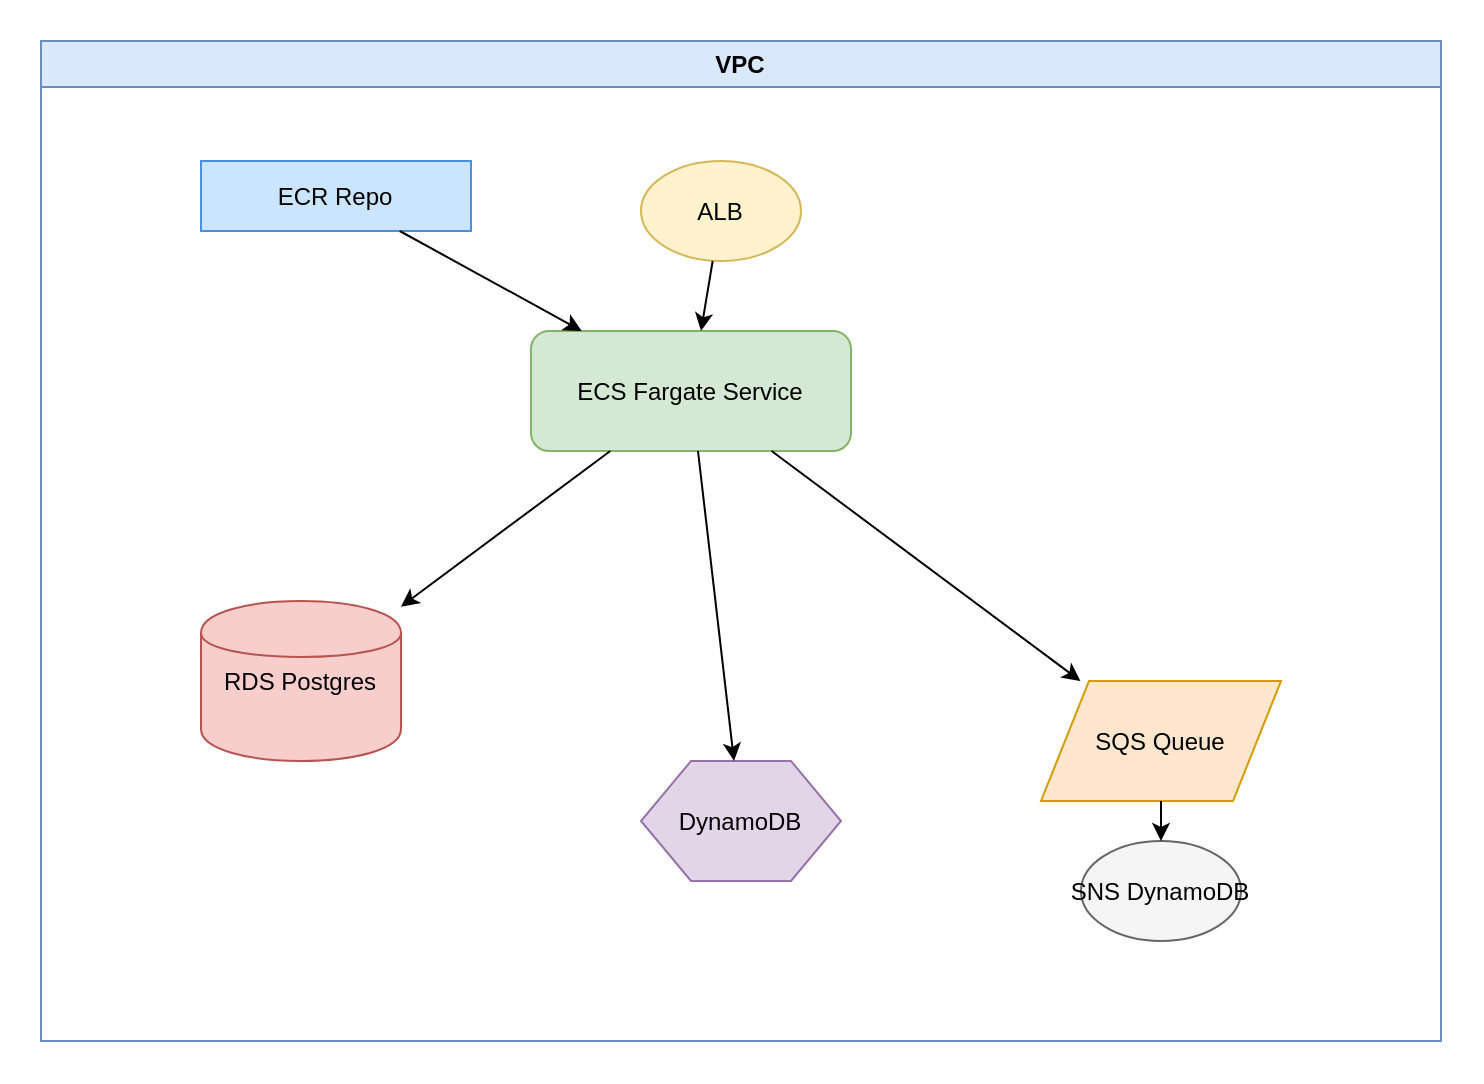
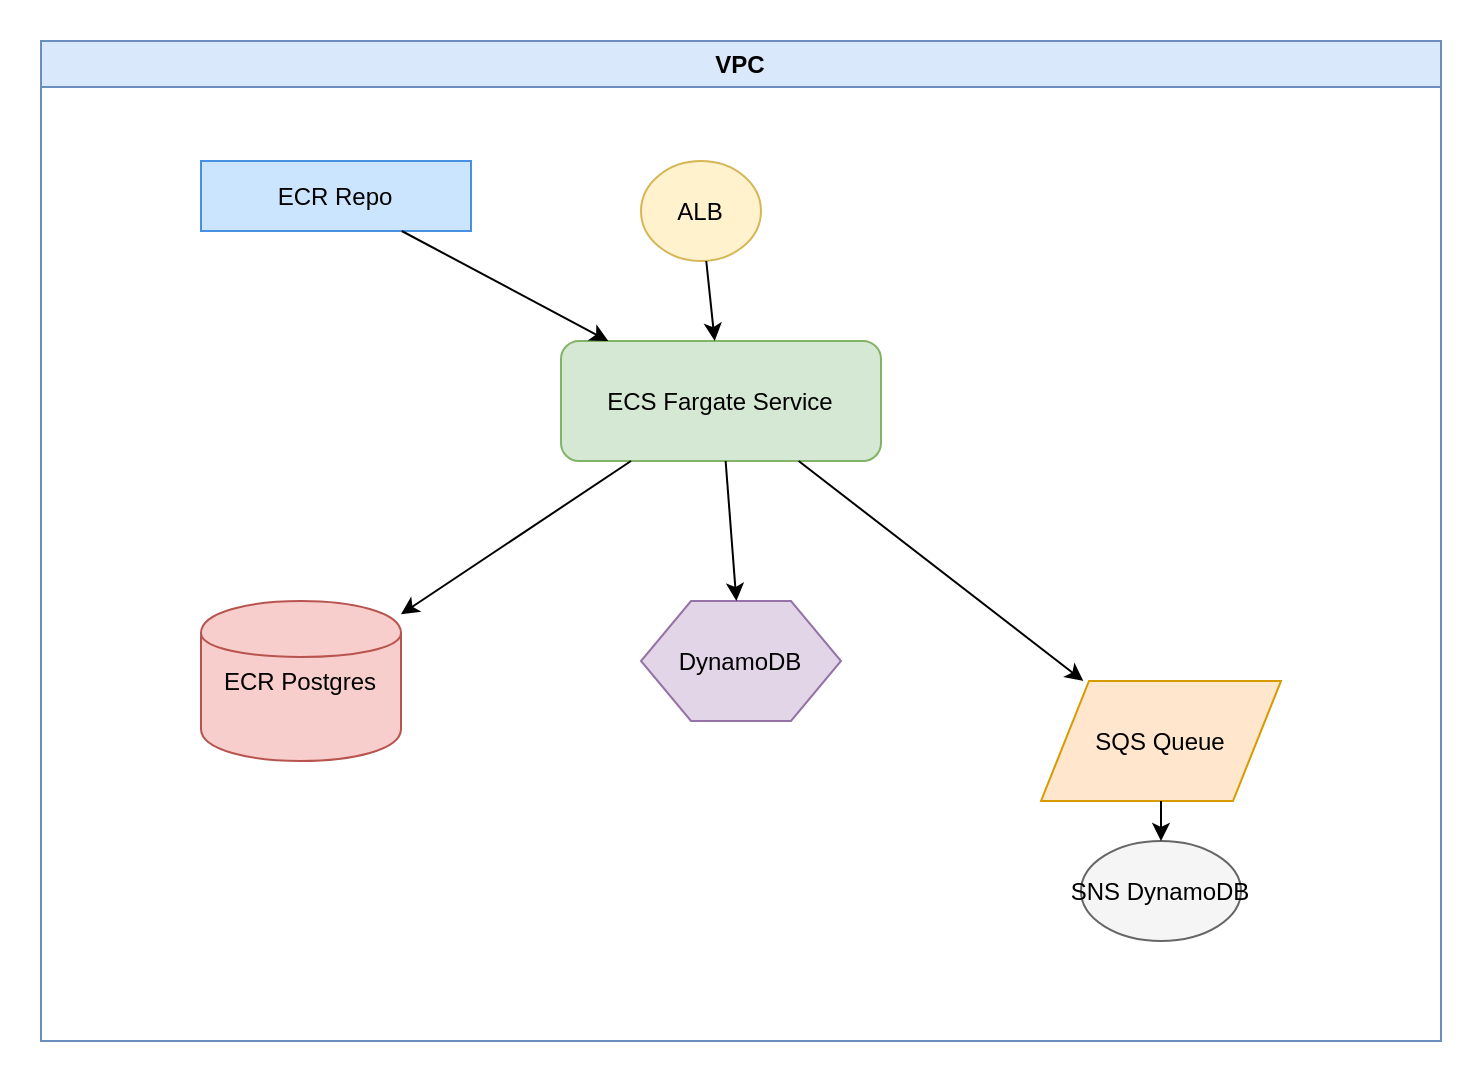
(721, 211) -> (701, 211)
(691, 391) -> (721, 401)
(300, 682) -> (300, 682)
(741, 821) -> (741, 661)
